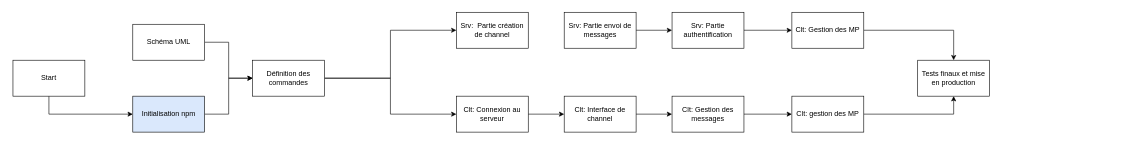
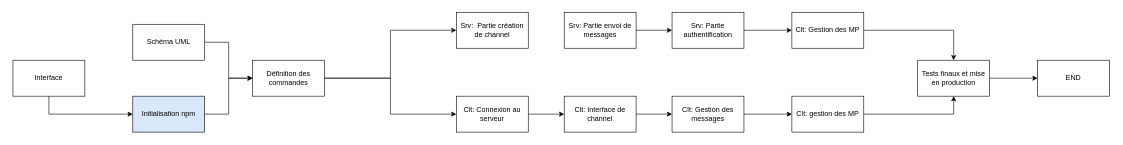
(48, 78) -> (48, 78)
none -> (1032, 78)
none -> (1074, 78)
